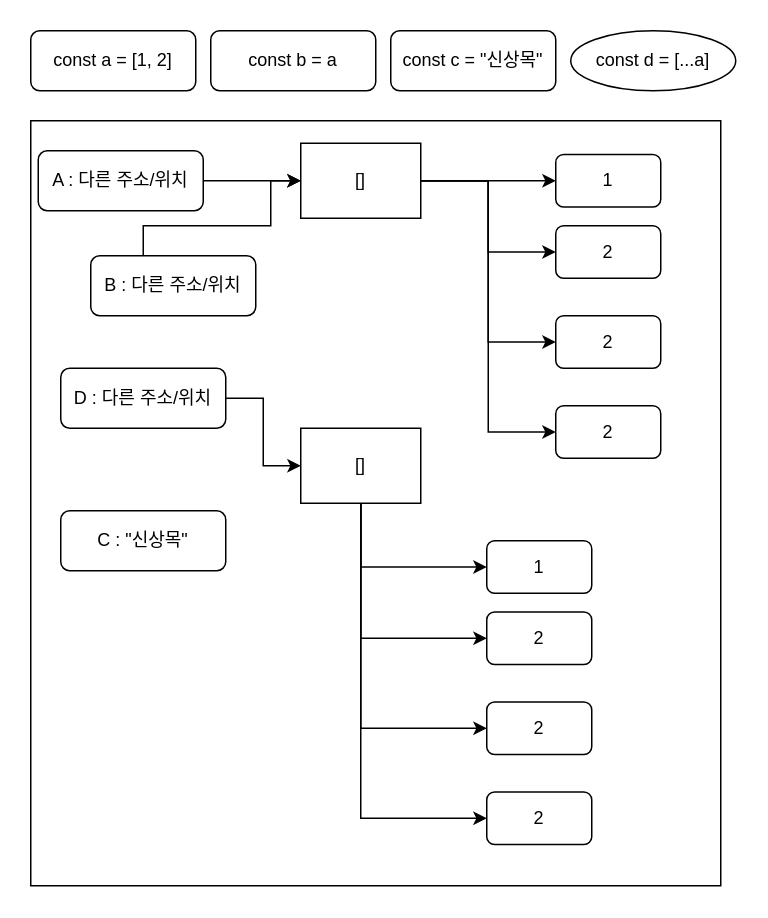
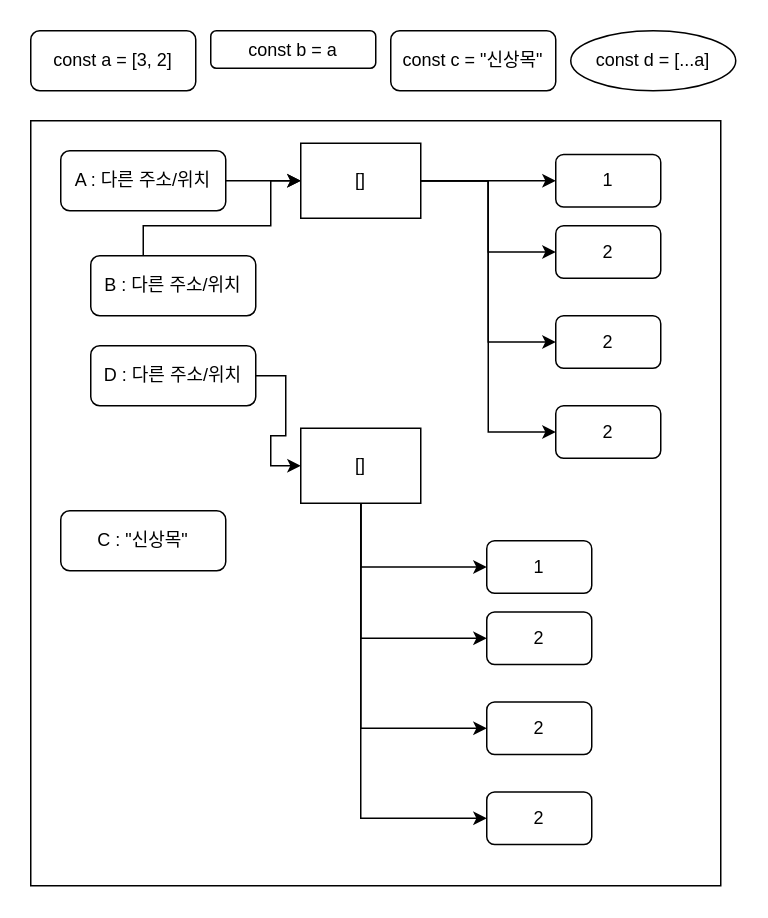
(113, 61) -> (113, 61)
(293, 61) -> (293, 50)
(121, 181) -> (143, 181)
(143, 398) -> (173, 376)
